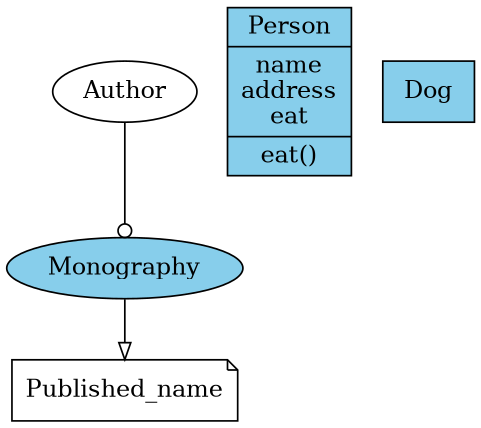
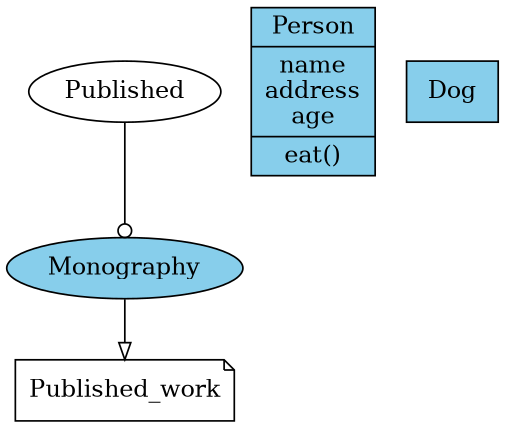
(125, 92) -> (125, 92)
(289, 116) -> (313, 116)
(125, 390) -> (125, 390)
